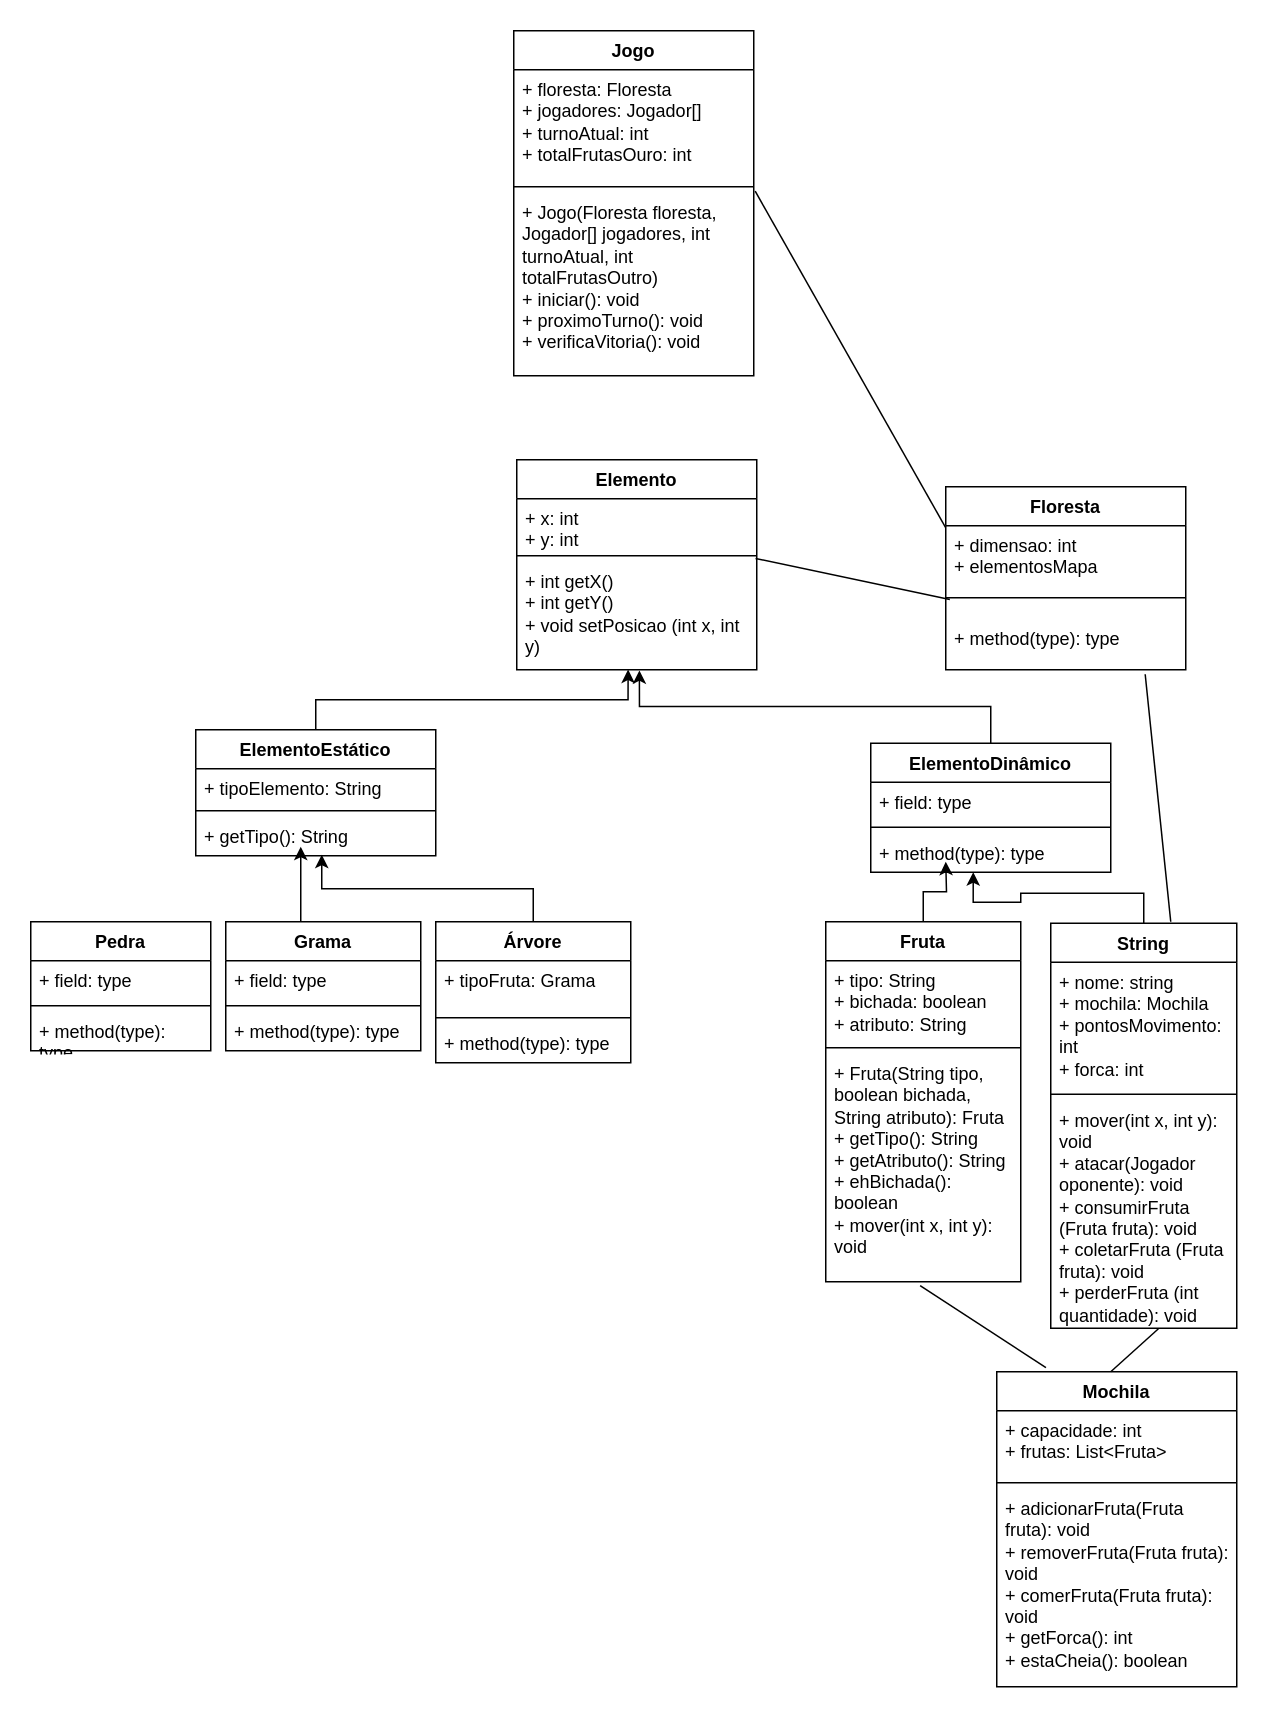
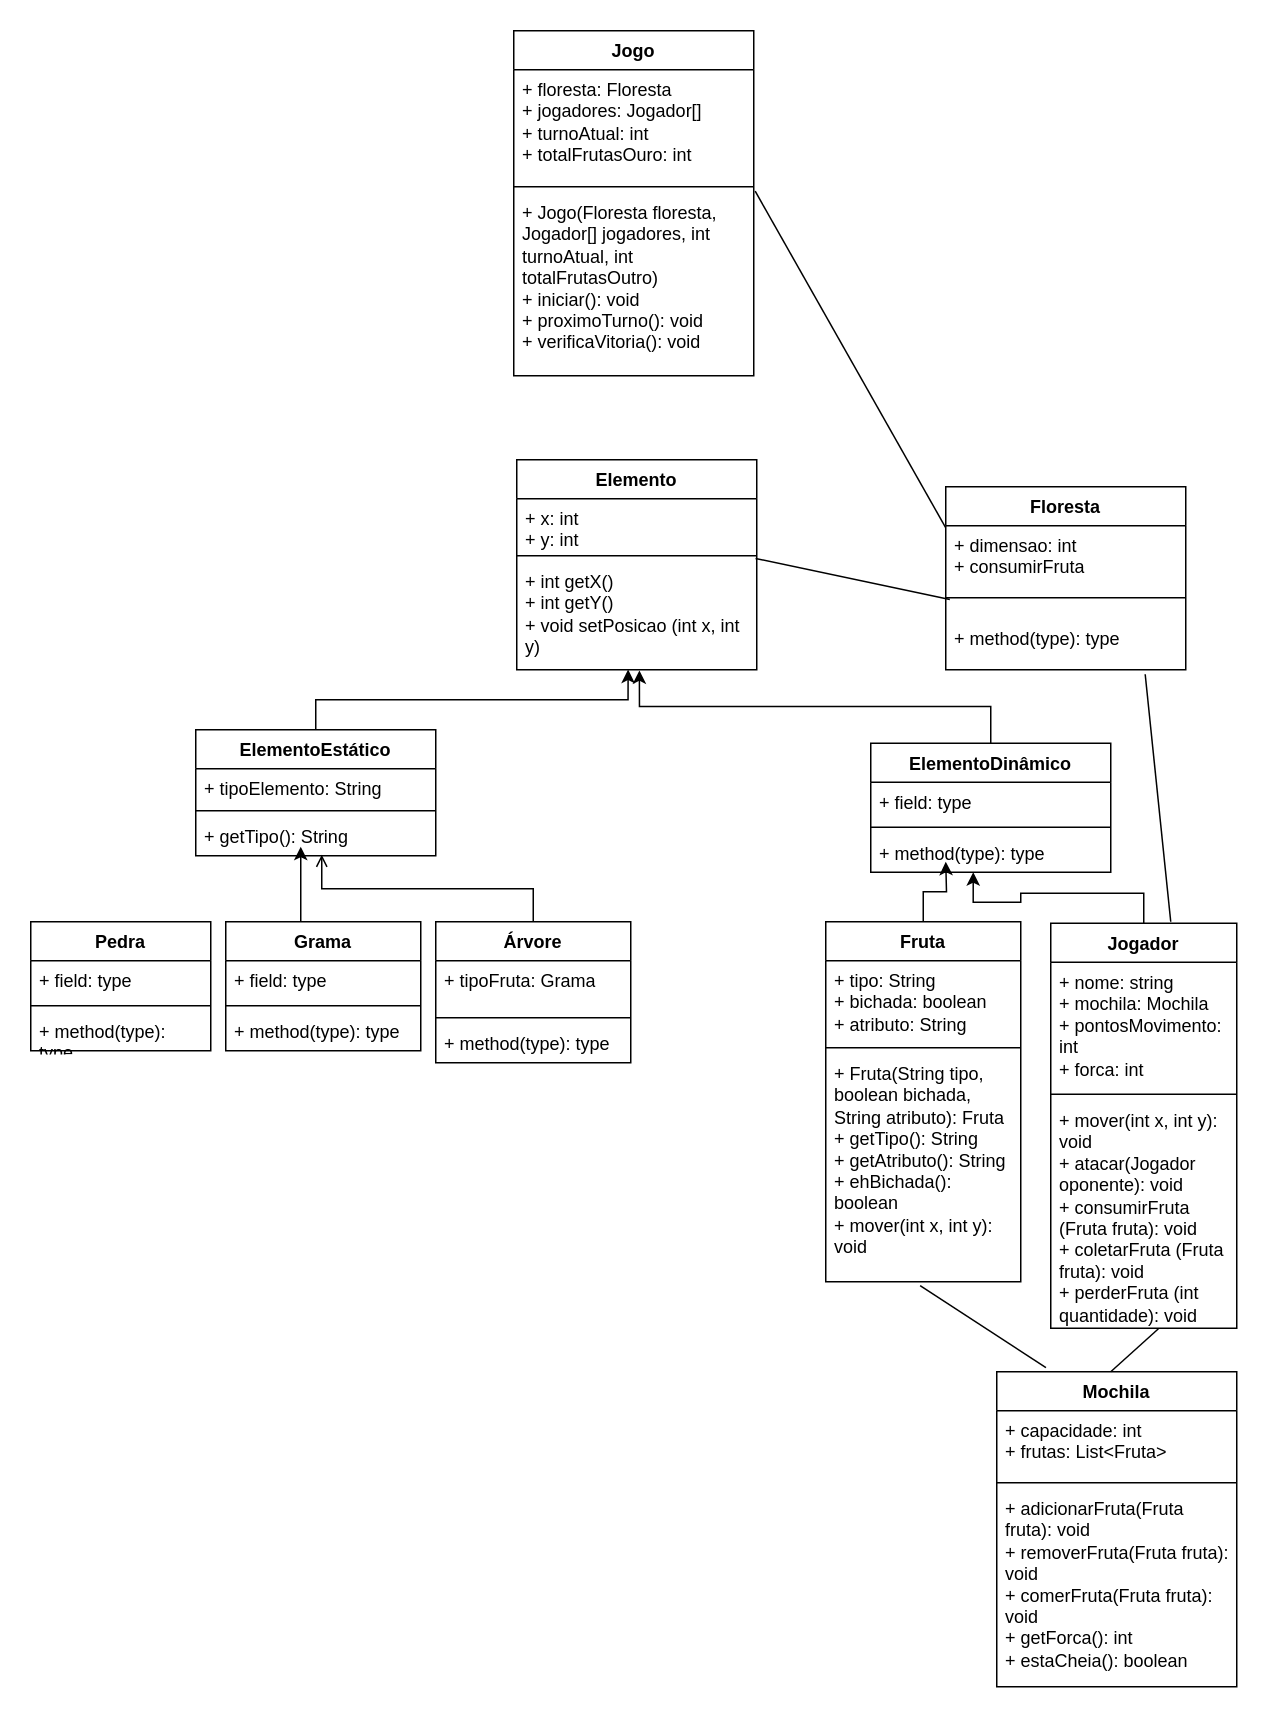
(1026, 558) -> (1026, 558)
(322, 866) -> (322, 863)
(1144, 945) -> (1144, 945)
